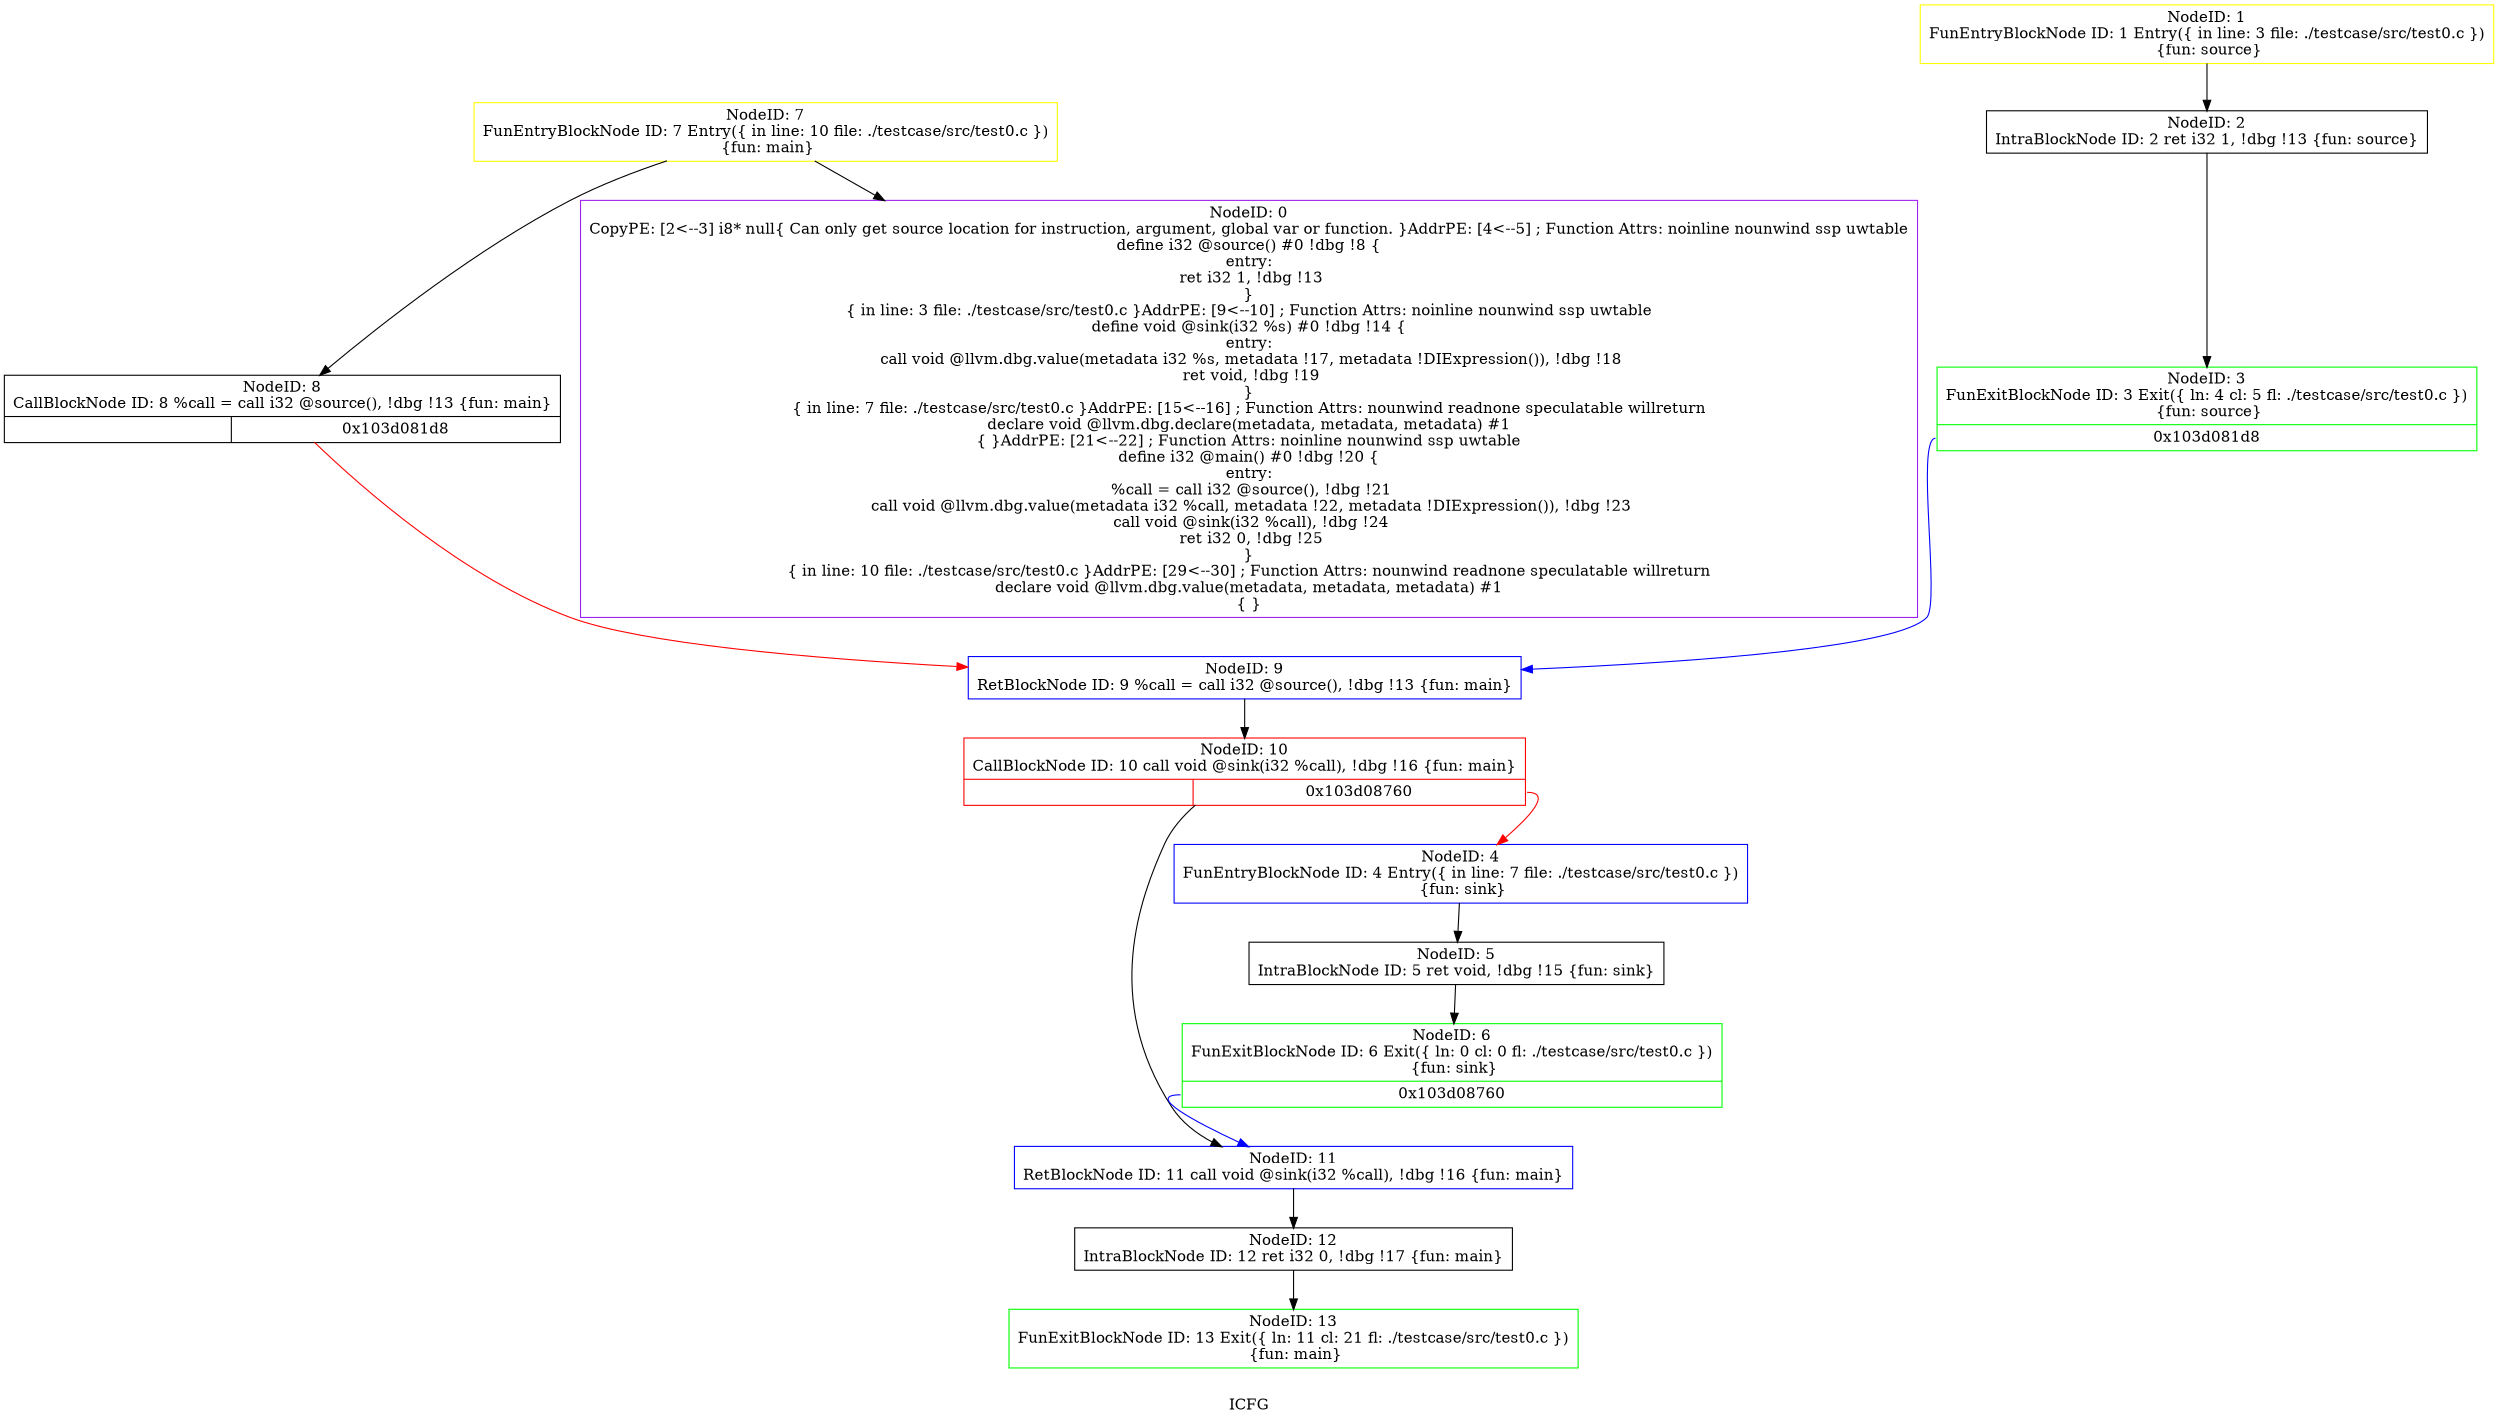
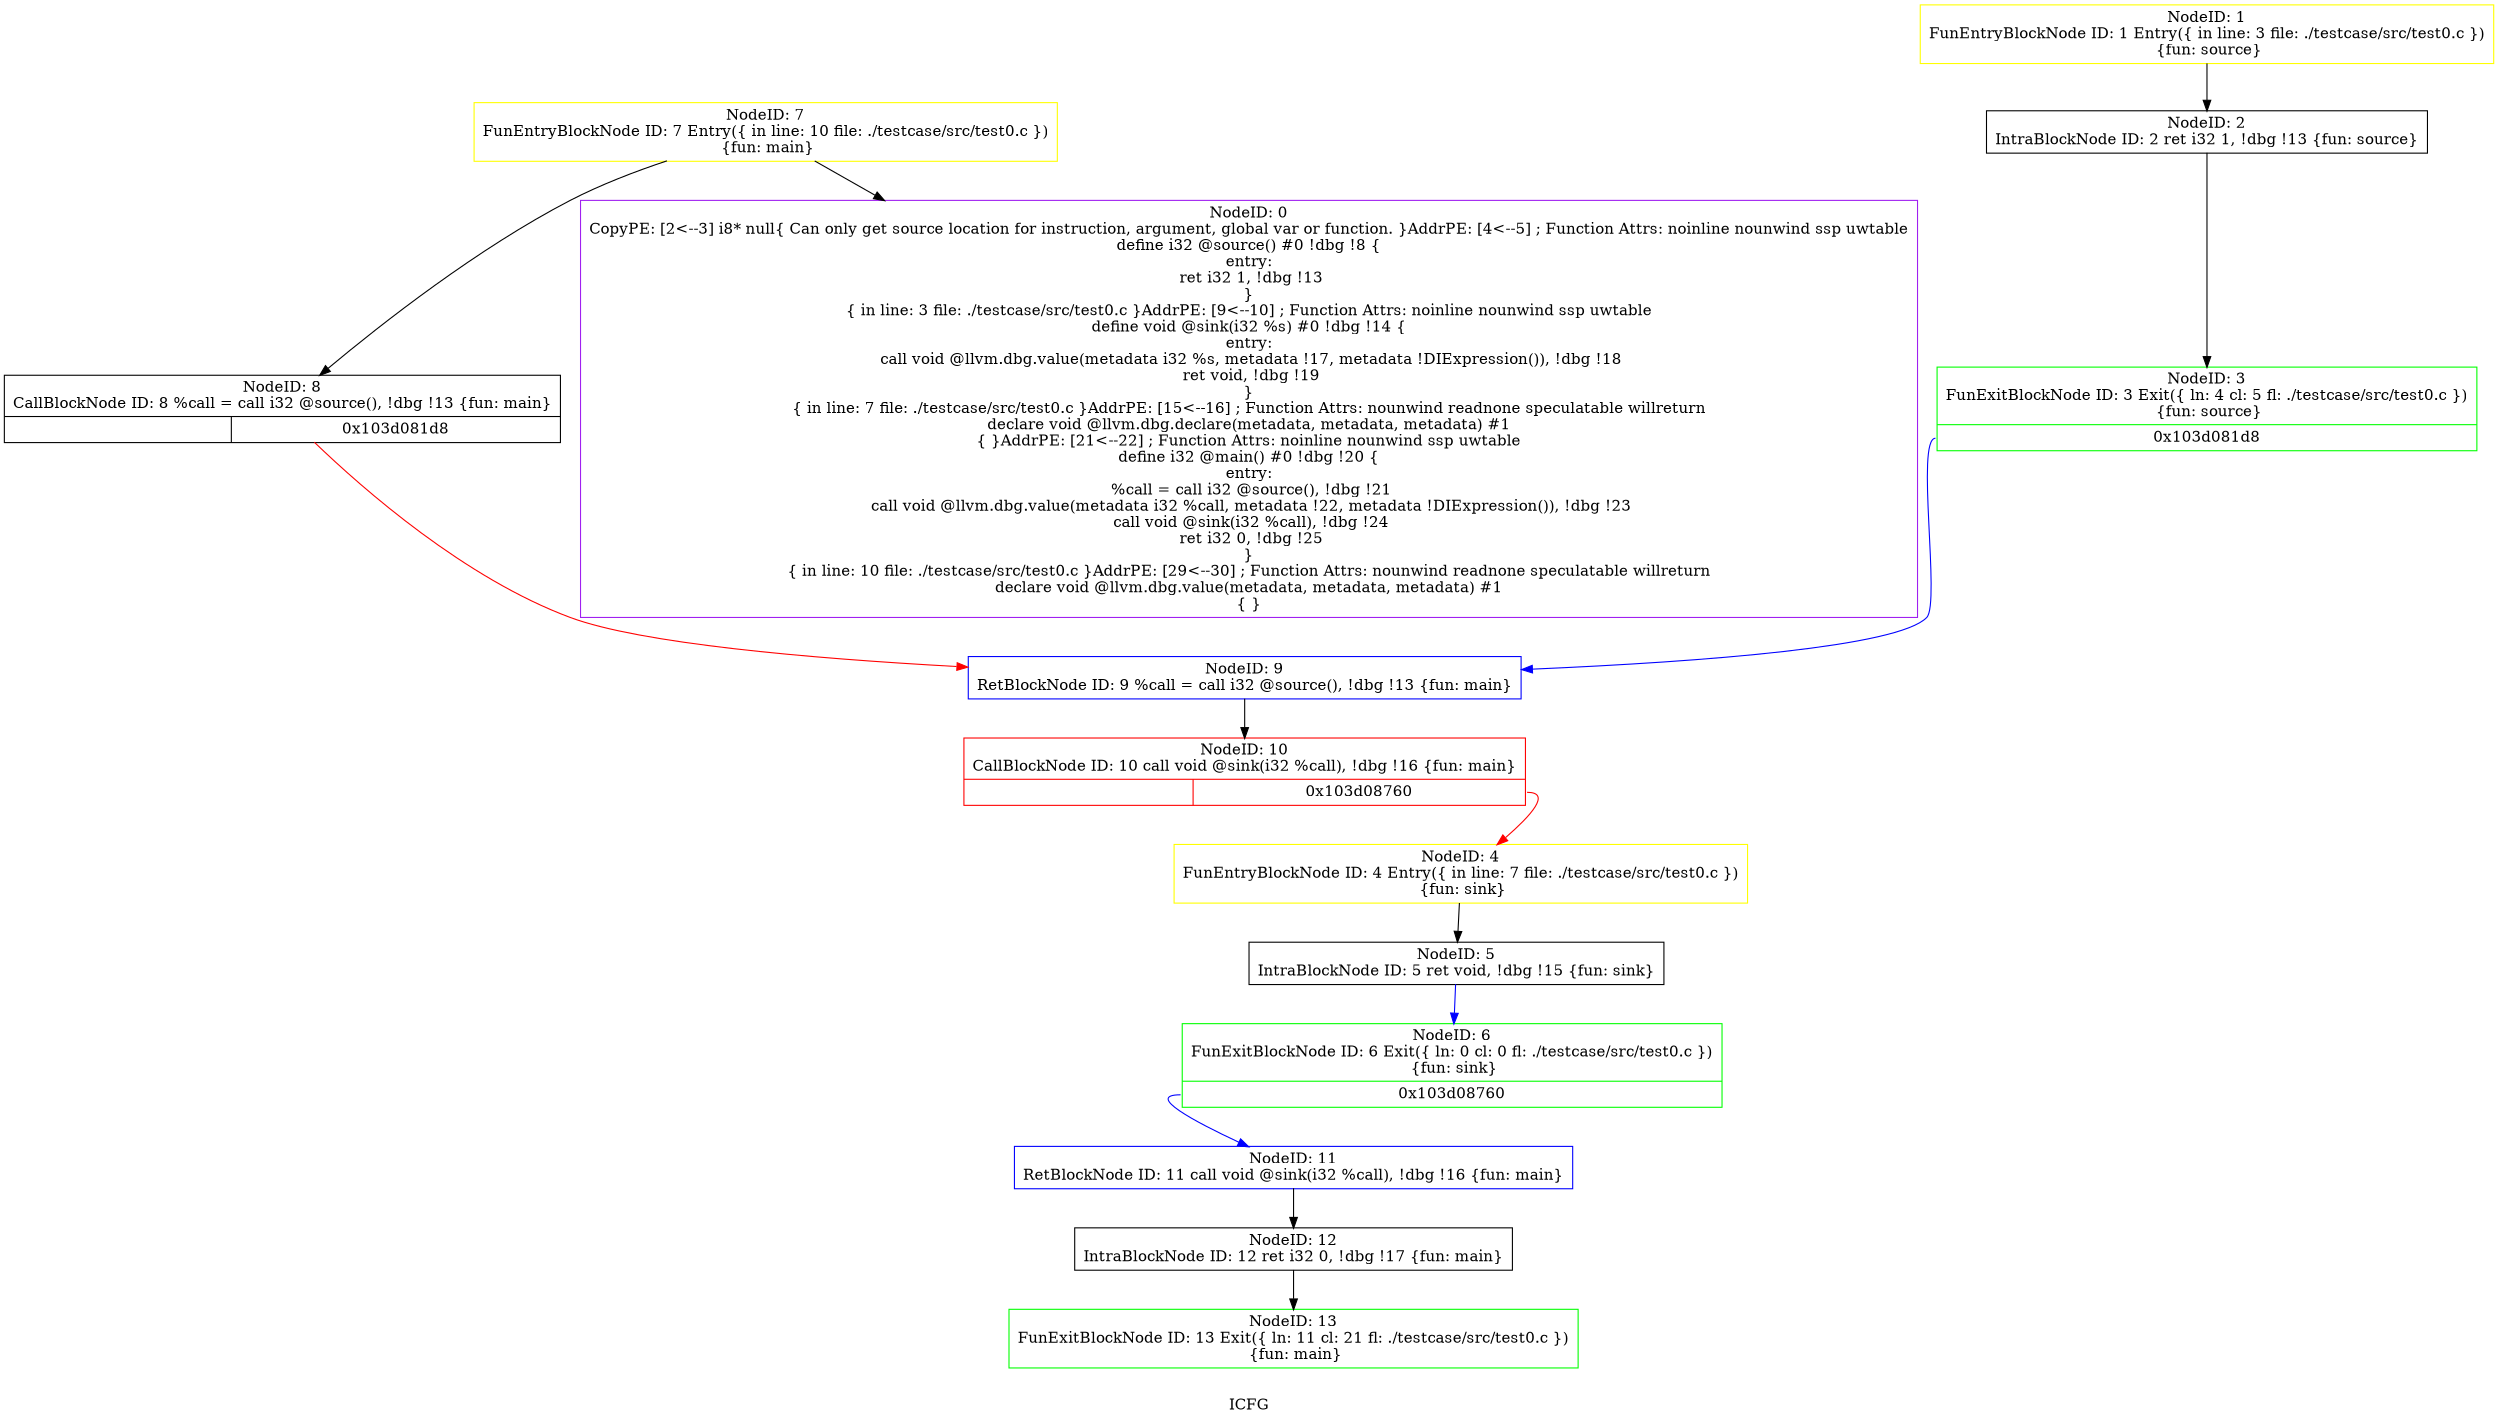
(1461, 874) -> (1461, 874)
(1132, 979) -> none
(1455, 999) -> (1455, 999)
